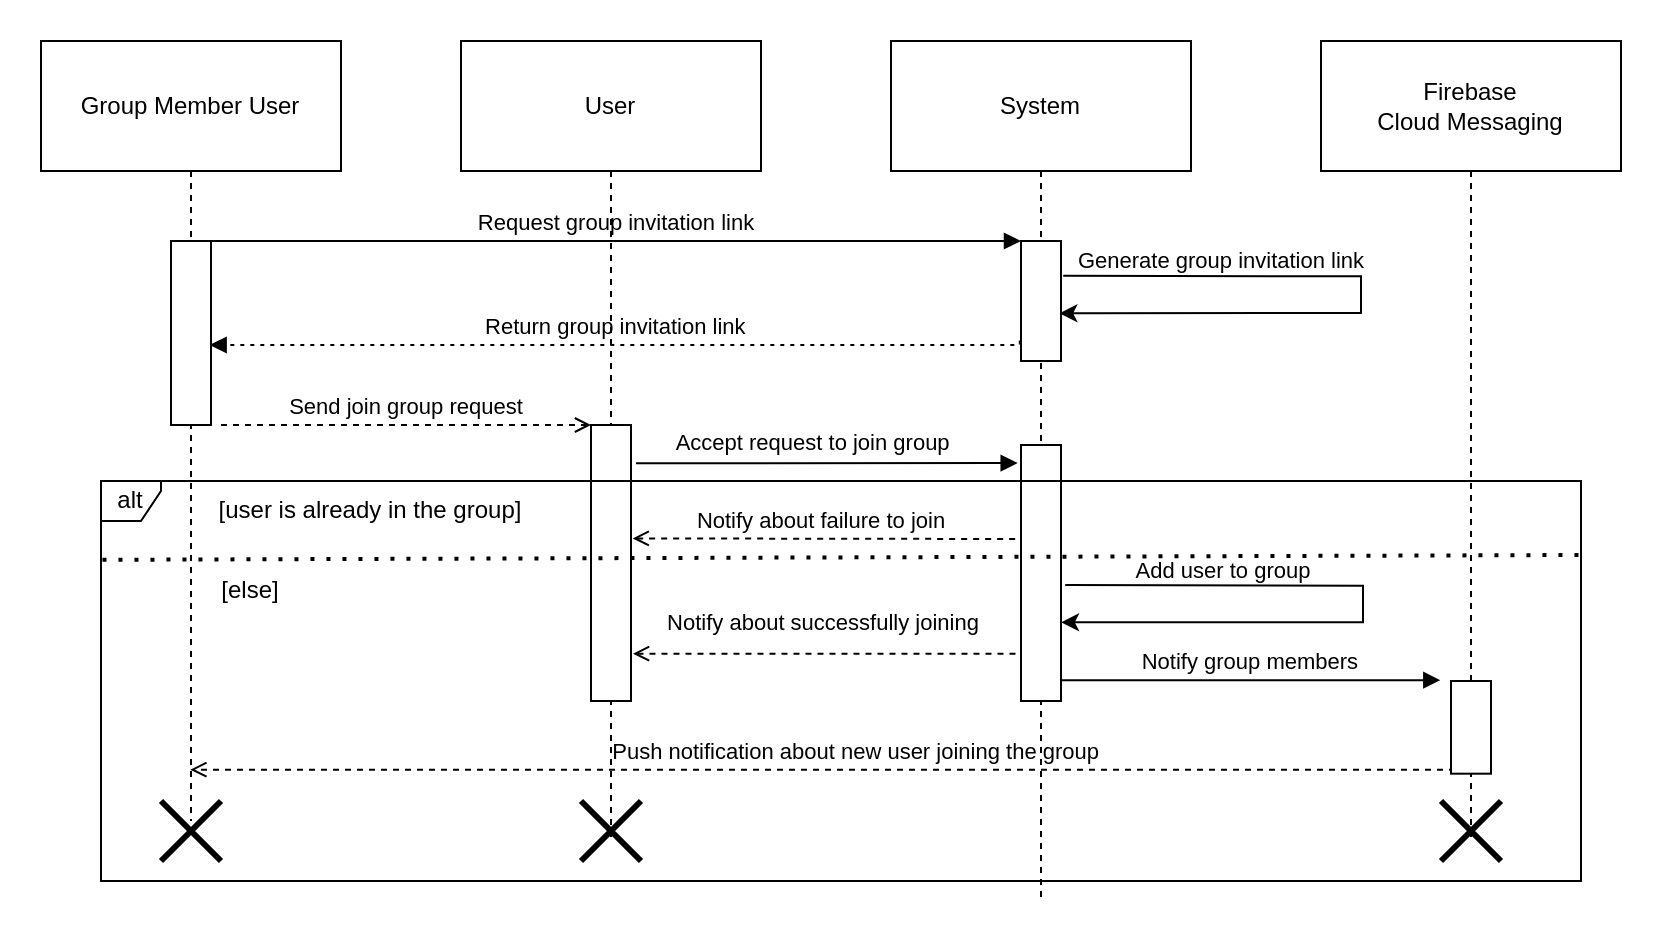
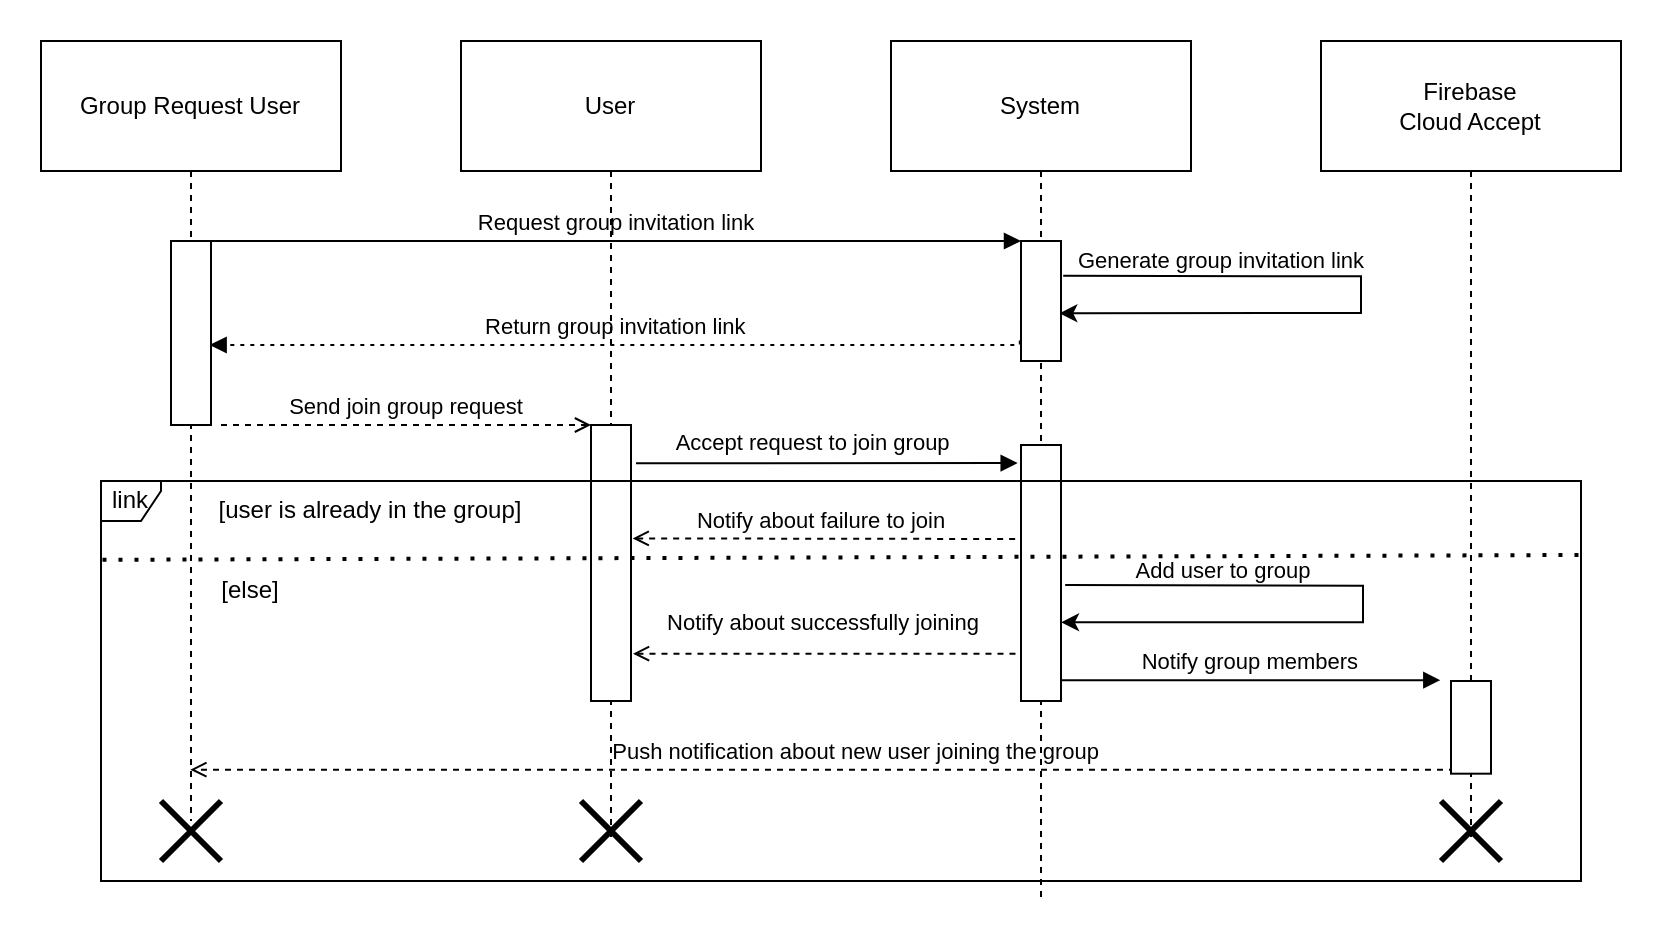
(191, 107) -> (191, 107)
(1471, 107) -> (1471, 107)
(131, 501) -> (131, 501)
